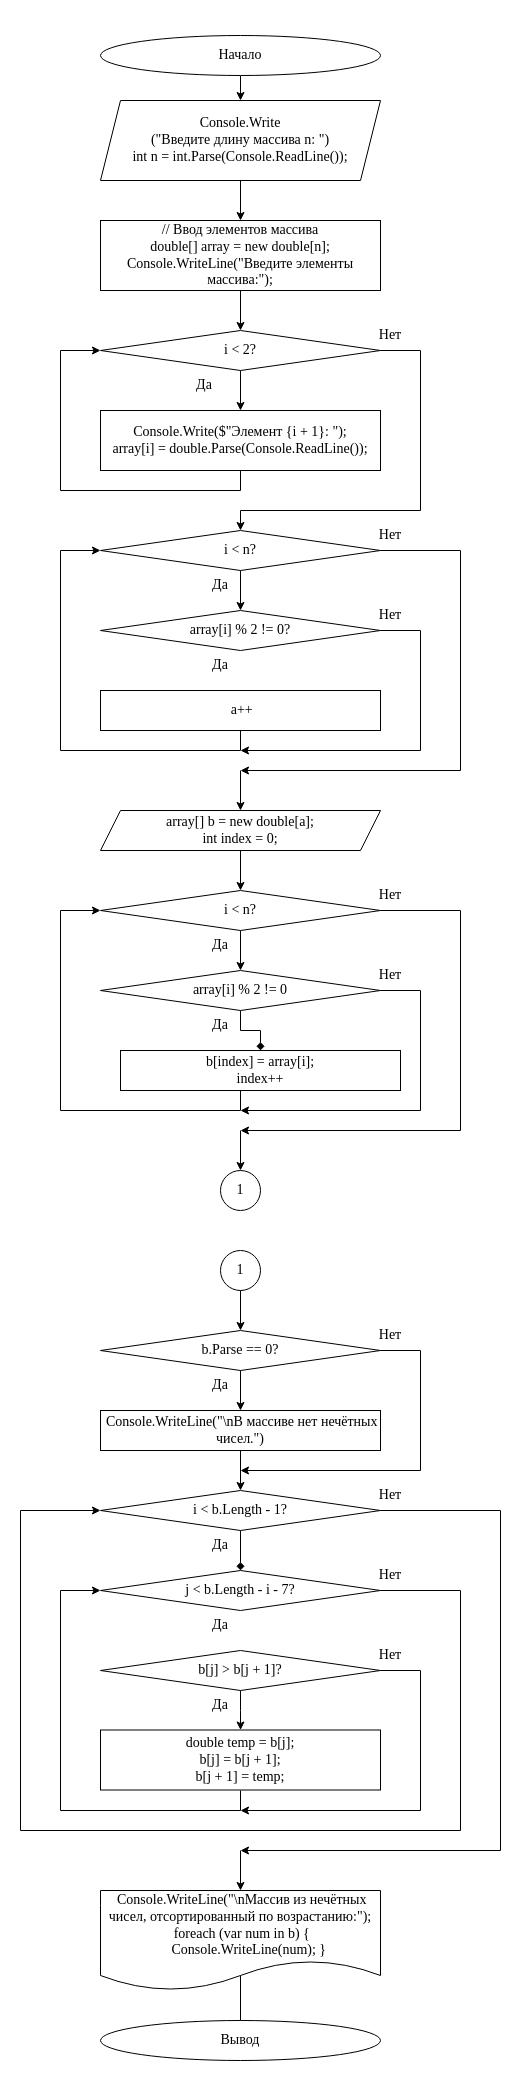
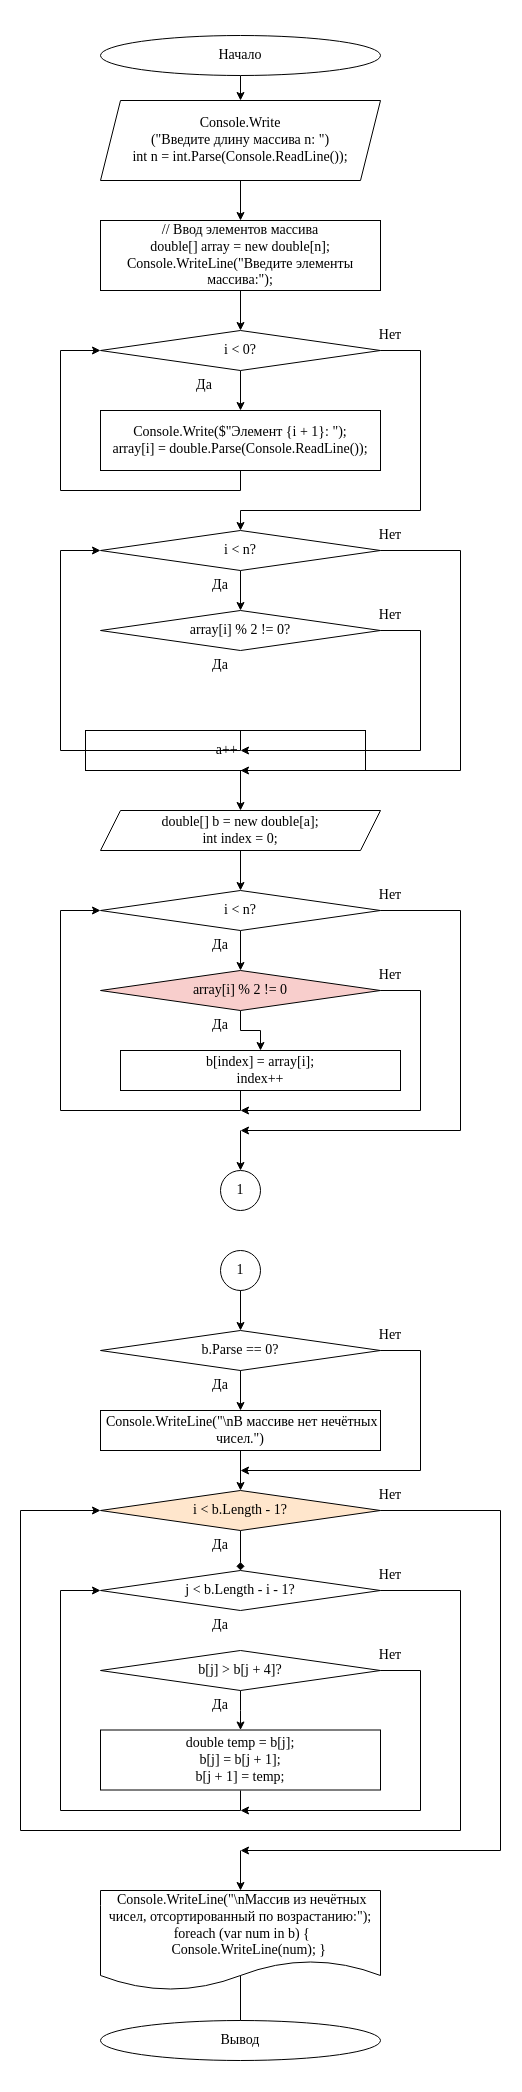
(241, 351) -> (241, 351)
(241, 711) -> (226, 751)
(241, 831) -> (241, 831)
(241, 991) -> (241, 991)
(261, 1042) -> (261, 1042)
(241, 1511) -> (241, 1511)
(241, 1591) -> (241, 1591)
(241, 1671) -> (241, 1671)
